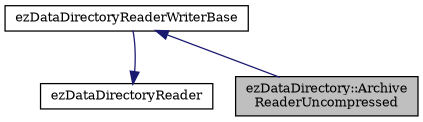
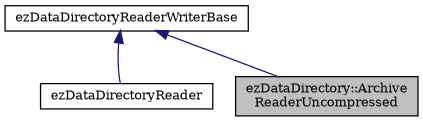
(135, 51) -> (118, 64)
